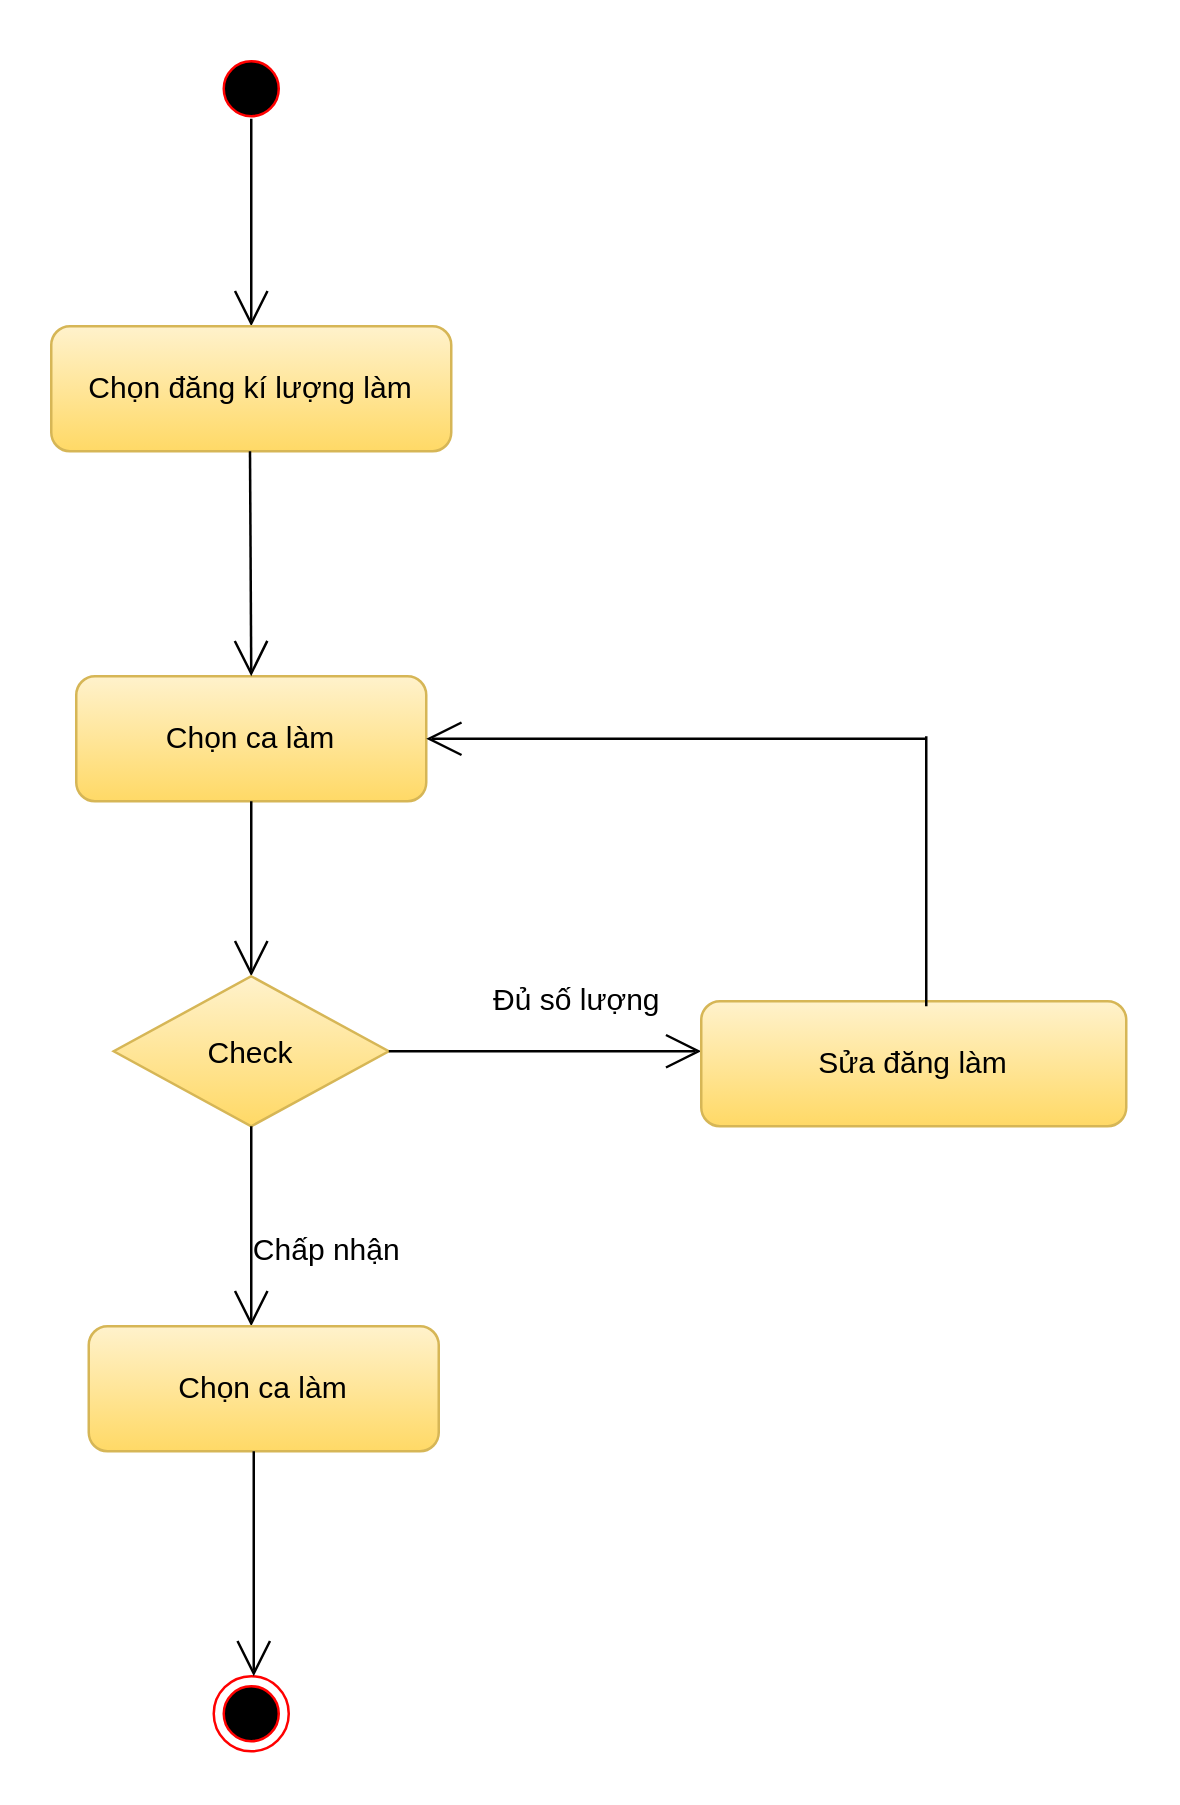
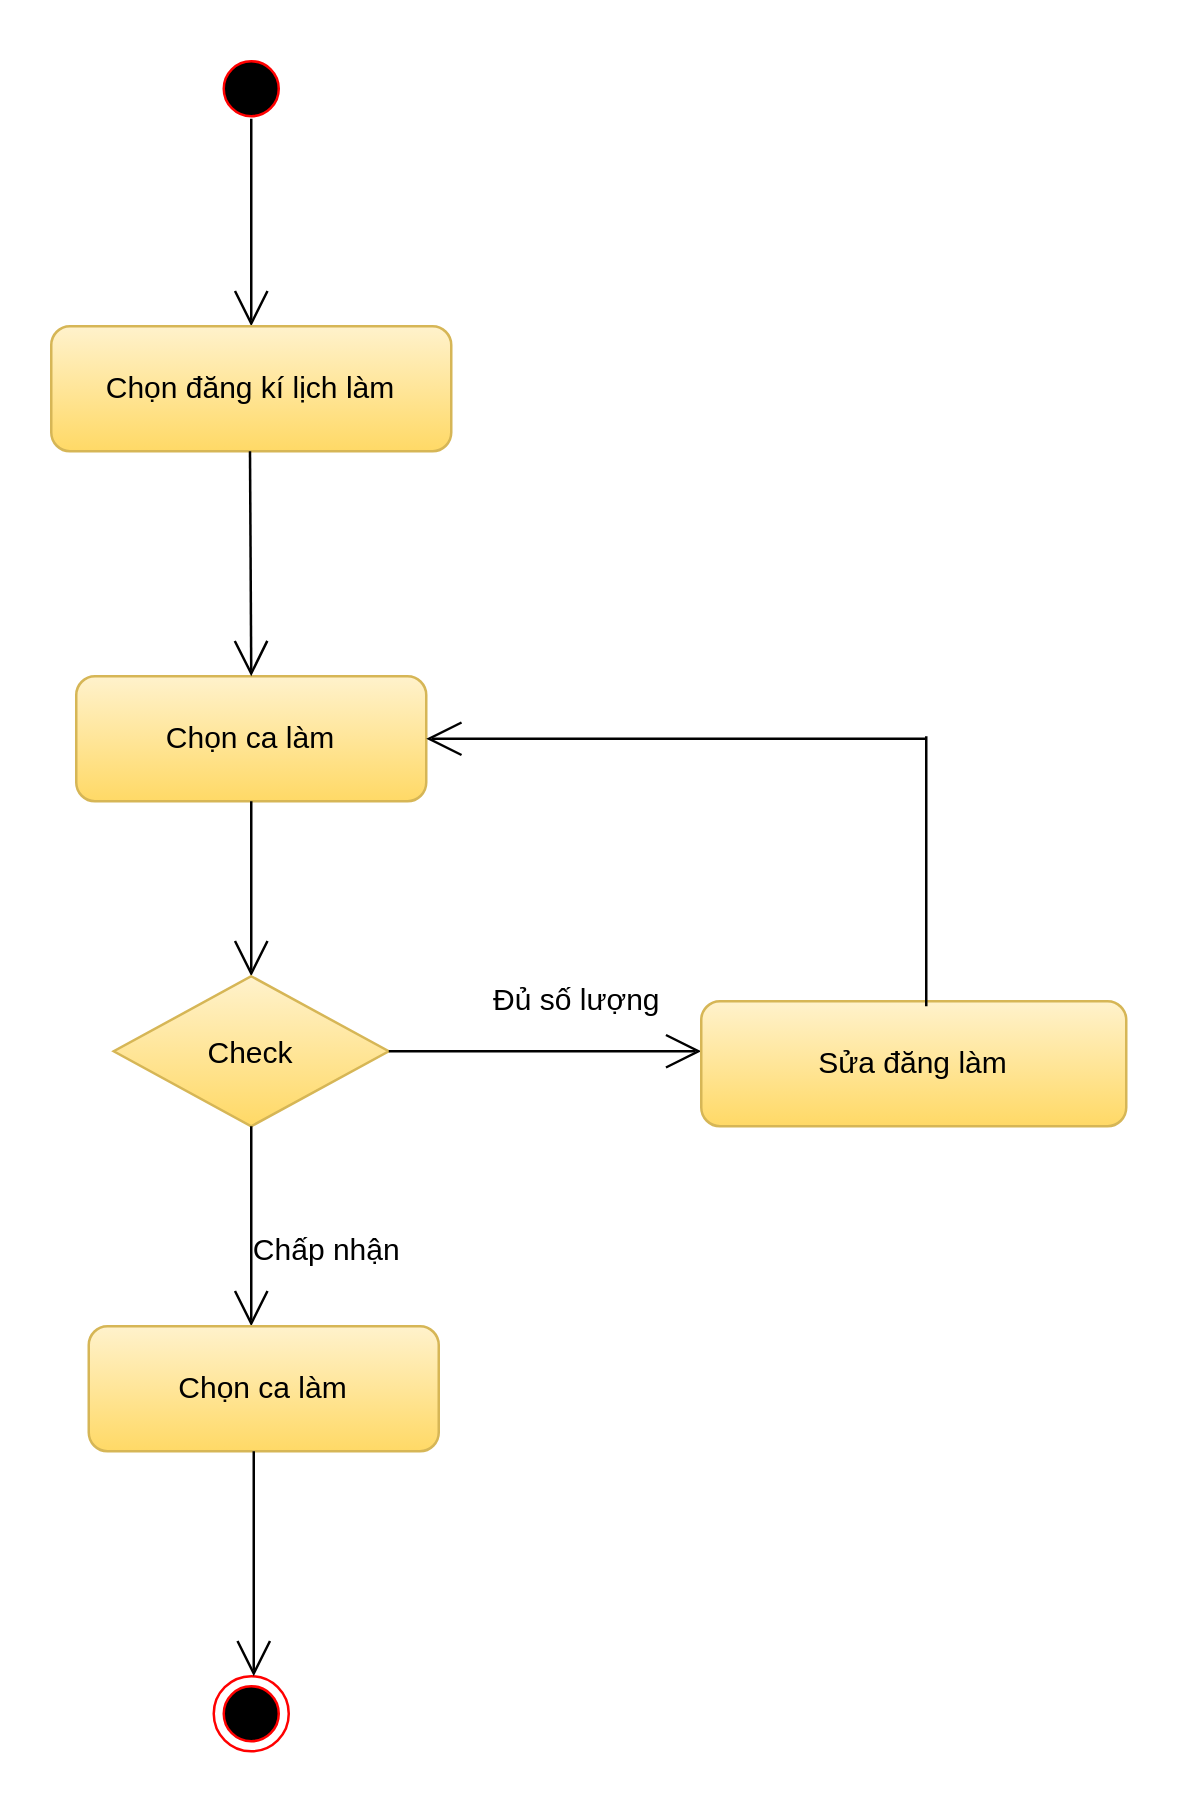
(251, 389) -> (251, 389)
